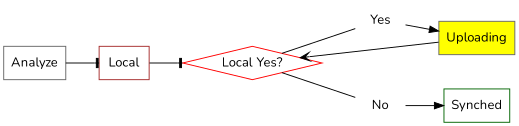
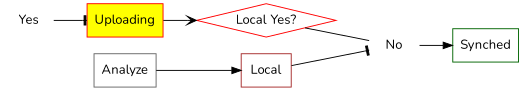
(417, 27) -> (68, 20)
(477, 38) -> (125, 20)
(319, 41) -> none
(80, 63) -> (194, 70)
(164, 63) -> (328, 58)
